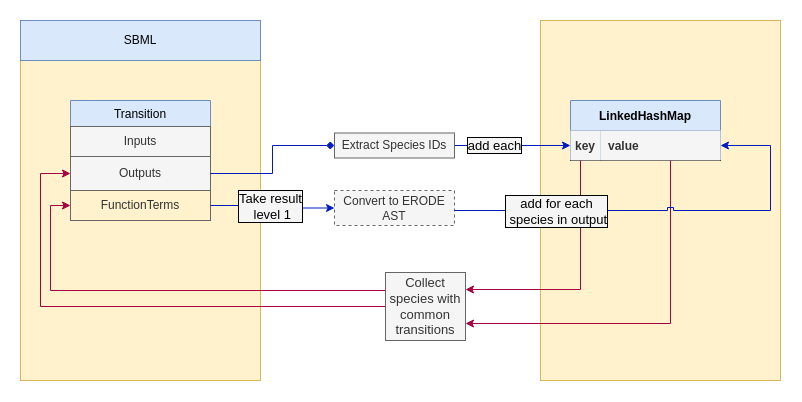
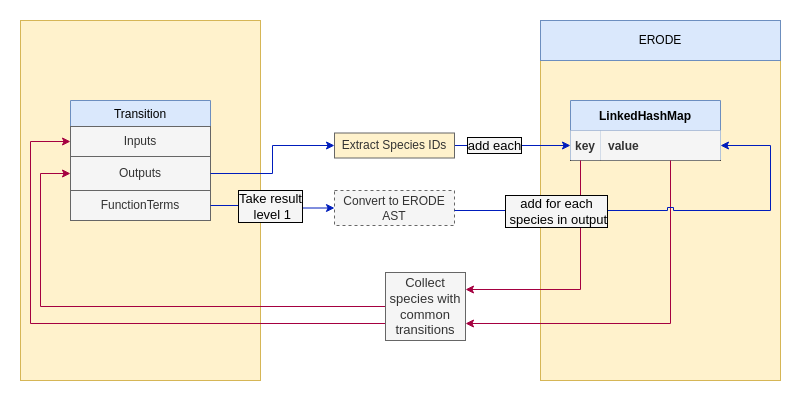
(141, 41) -> none
none -> (661, 41)
(325, 146) -> (326, 146)
(395, 146) -> (395, 146)
(141, 206) -> (141, 206)
(170, 291) -> none
none -> (101, 324)
